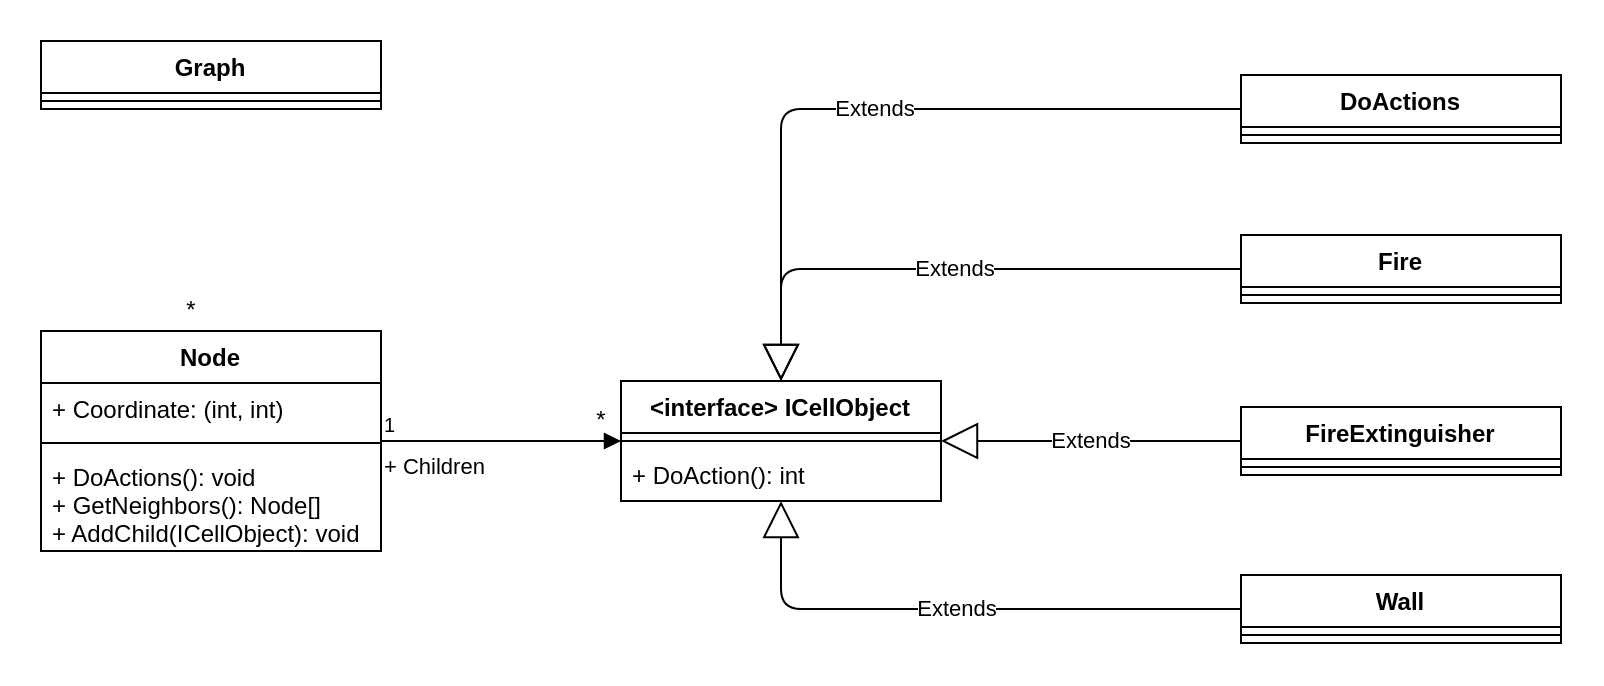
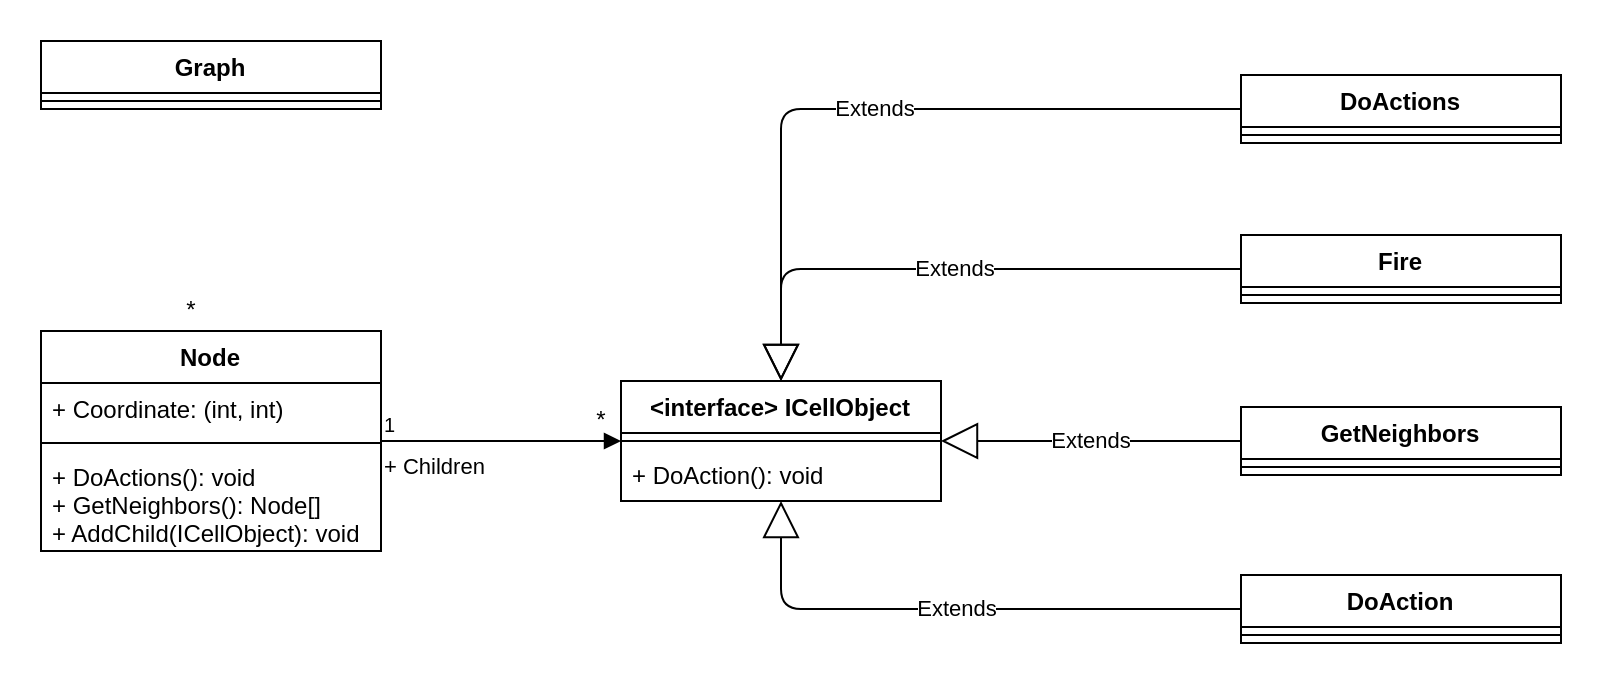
(1400, 434) -> (1400, 434)
(731, 476) -> (737, 476)
(1400, 602) -> (1400, 602)
